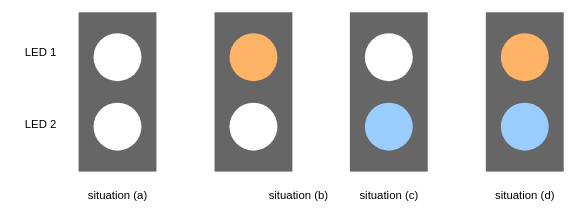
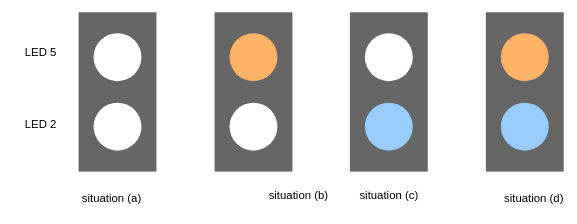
(41, 53) -> (41, 53)
(117, 196) -> (111, 199)
(525, 196) -> (534, 199)
